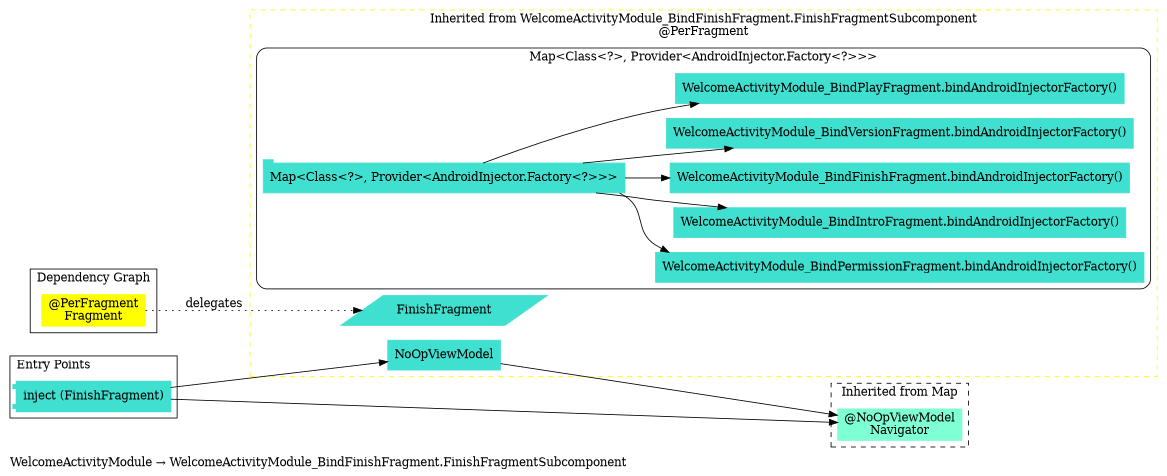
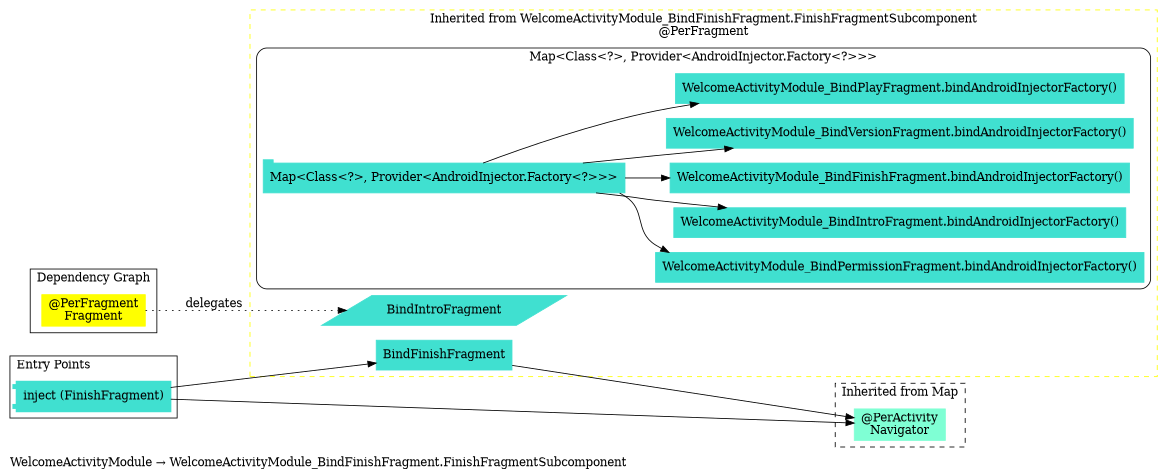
(444, 310) -> (444, 310)
(444, 355) -> (444, 355)
(900, 425) -> (900, 425)
